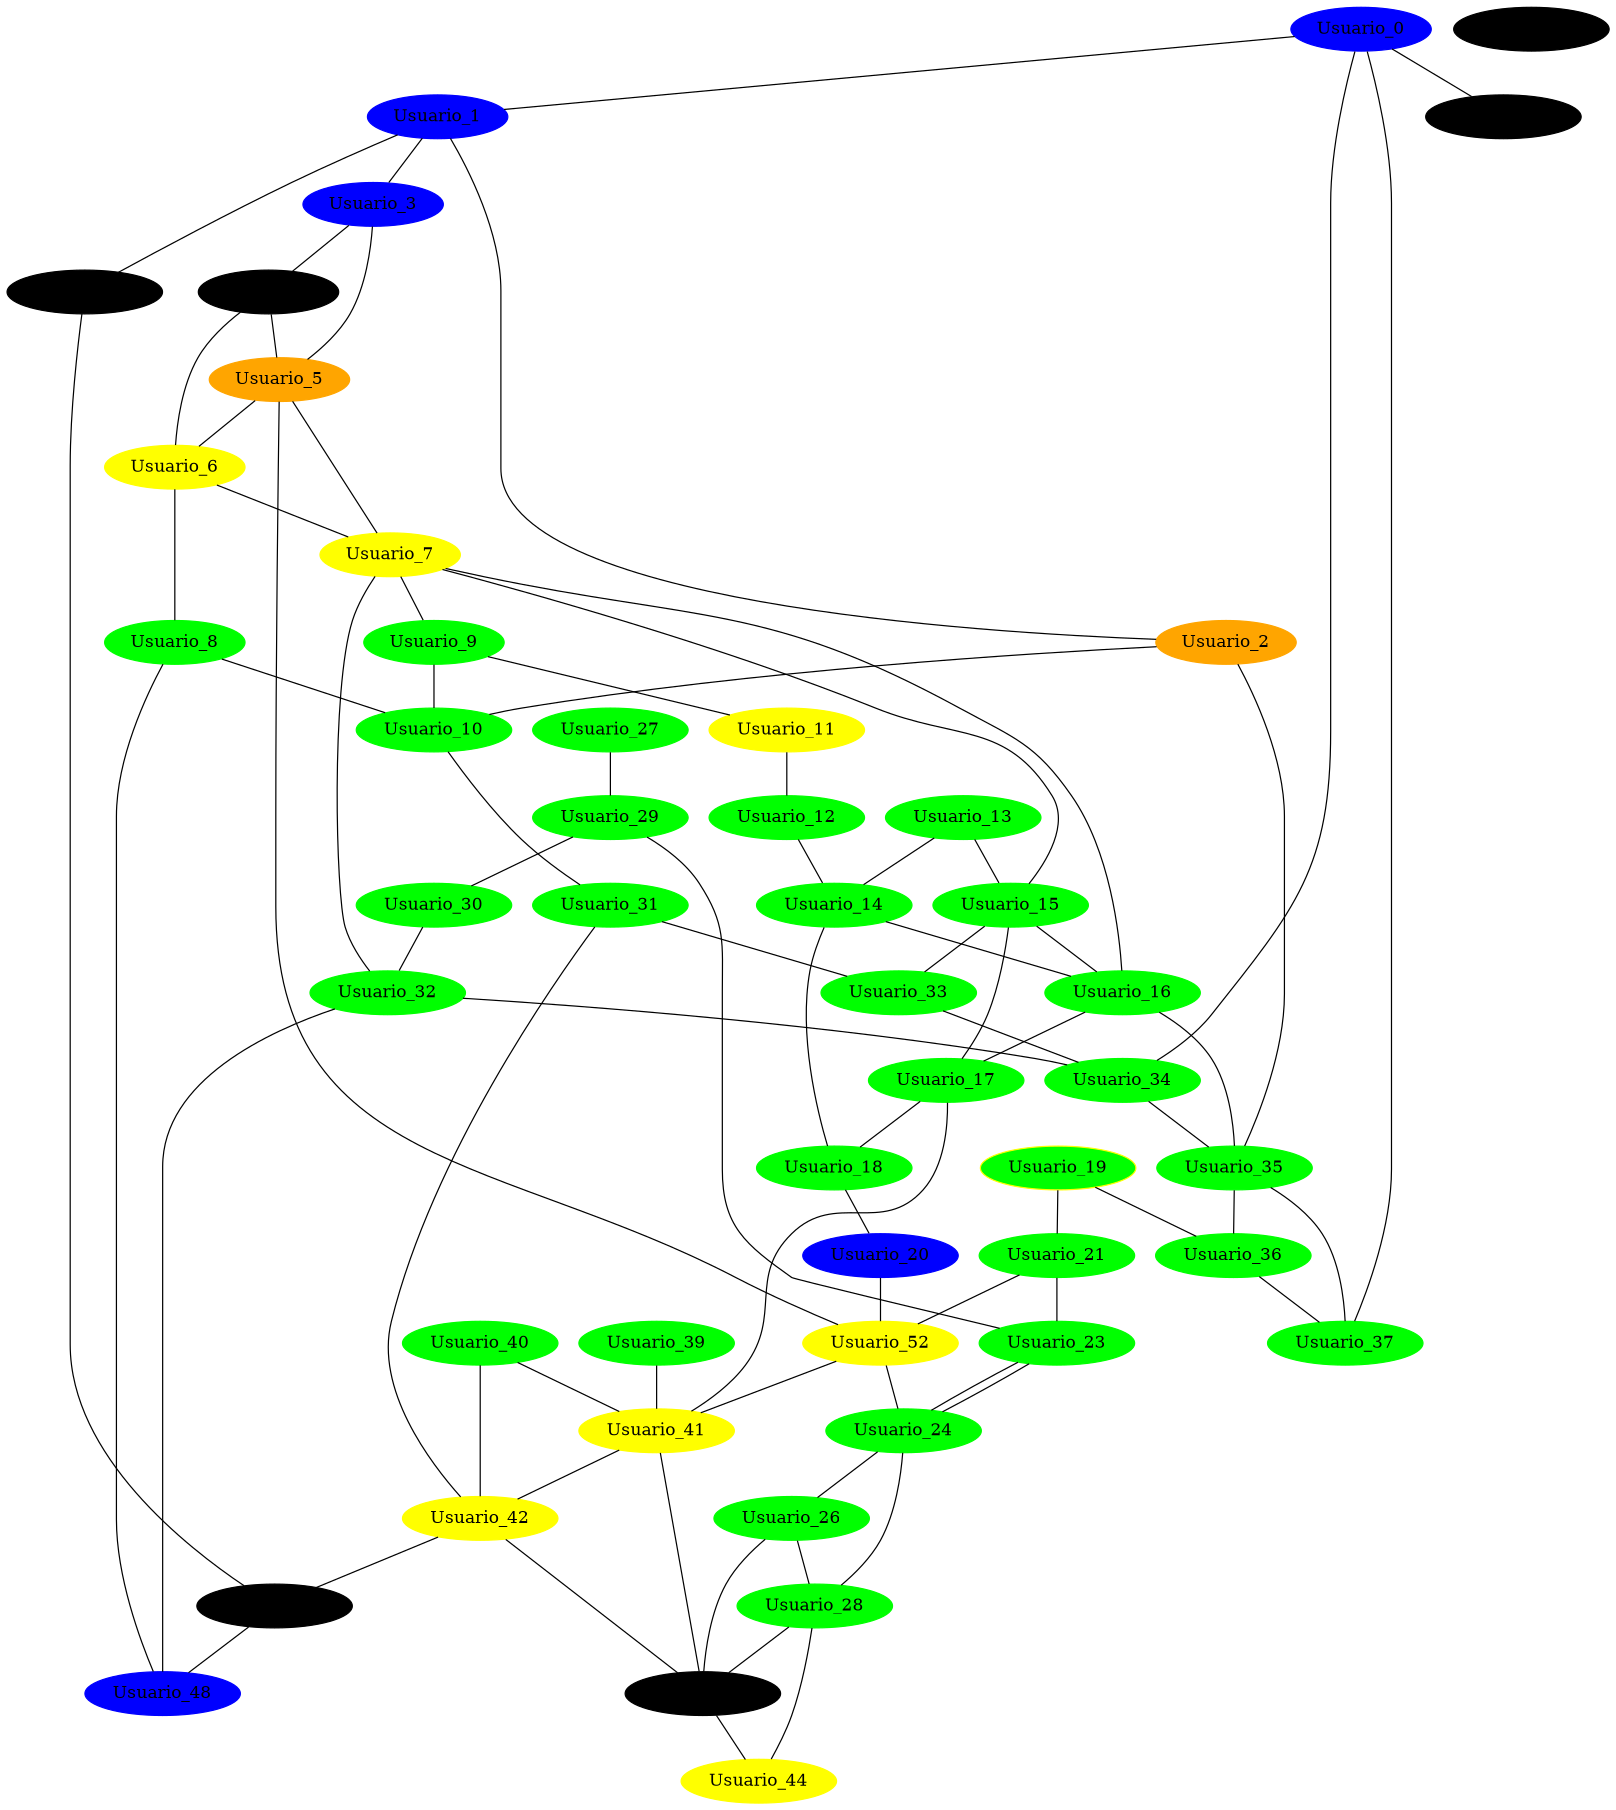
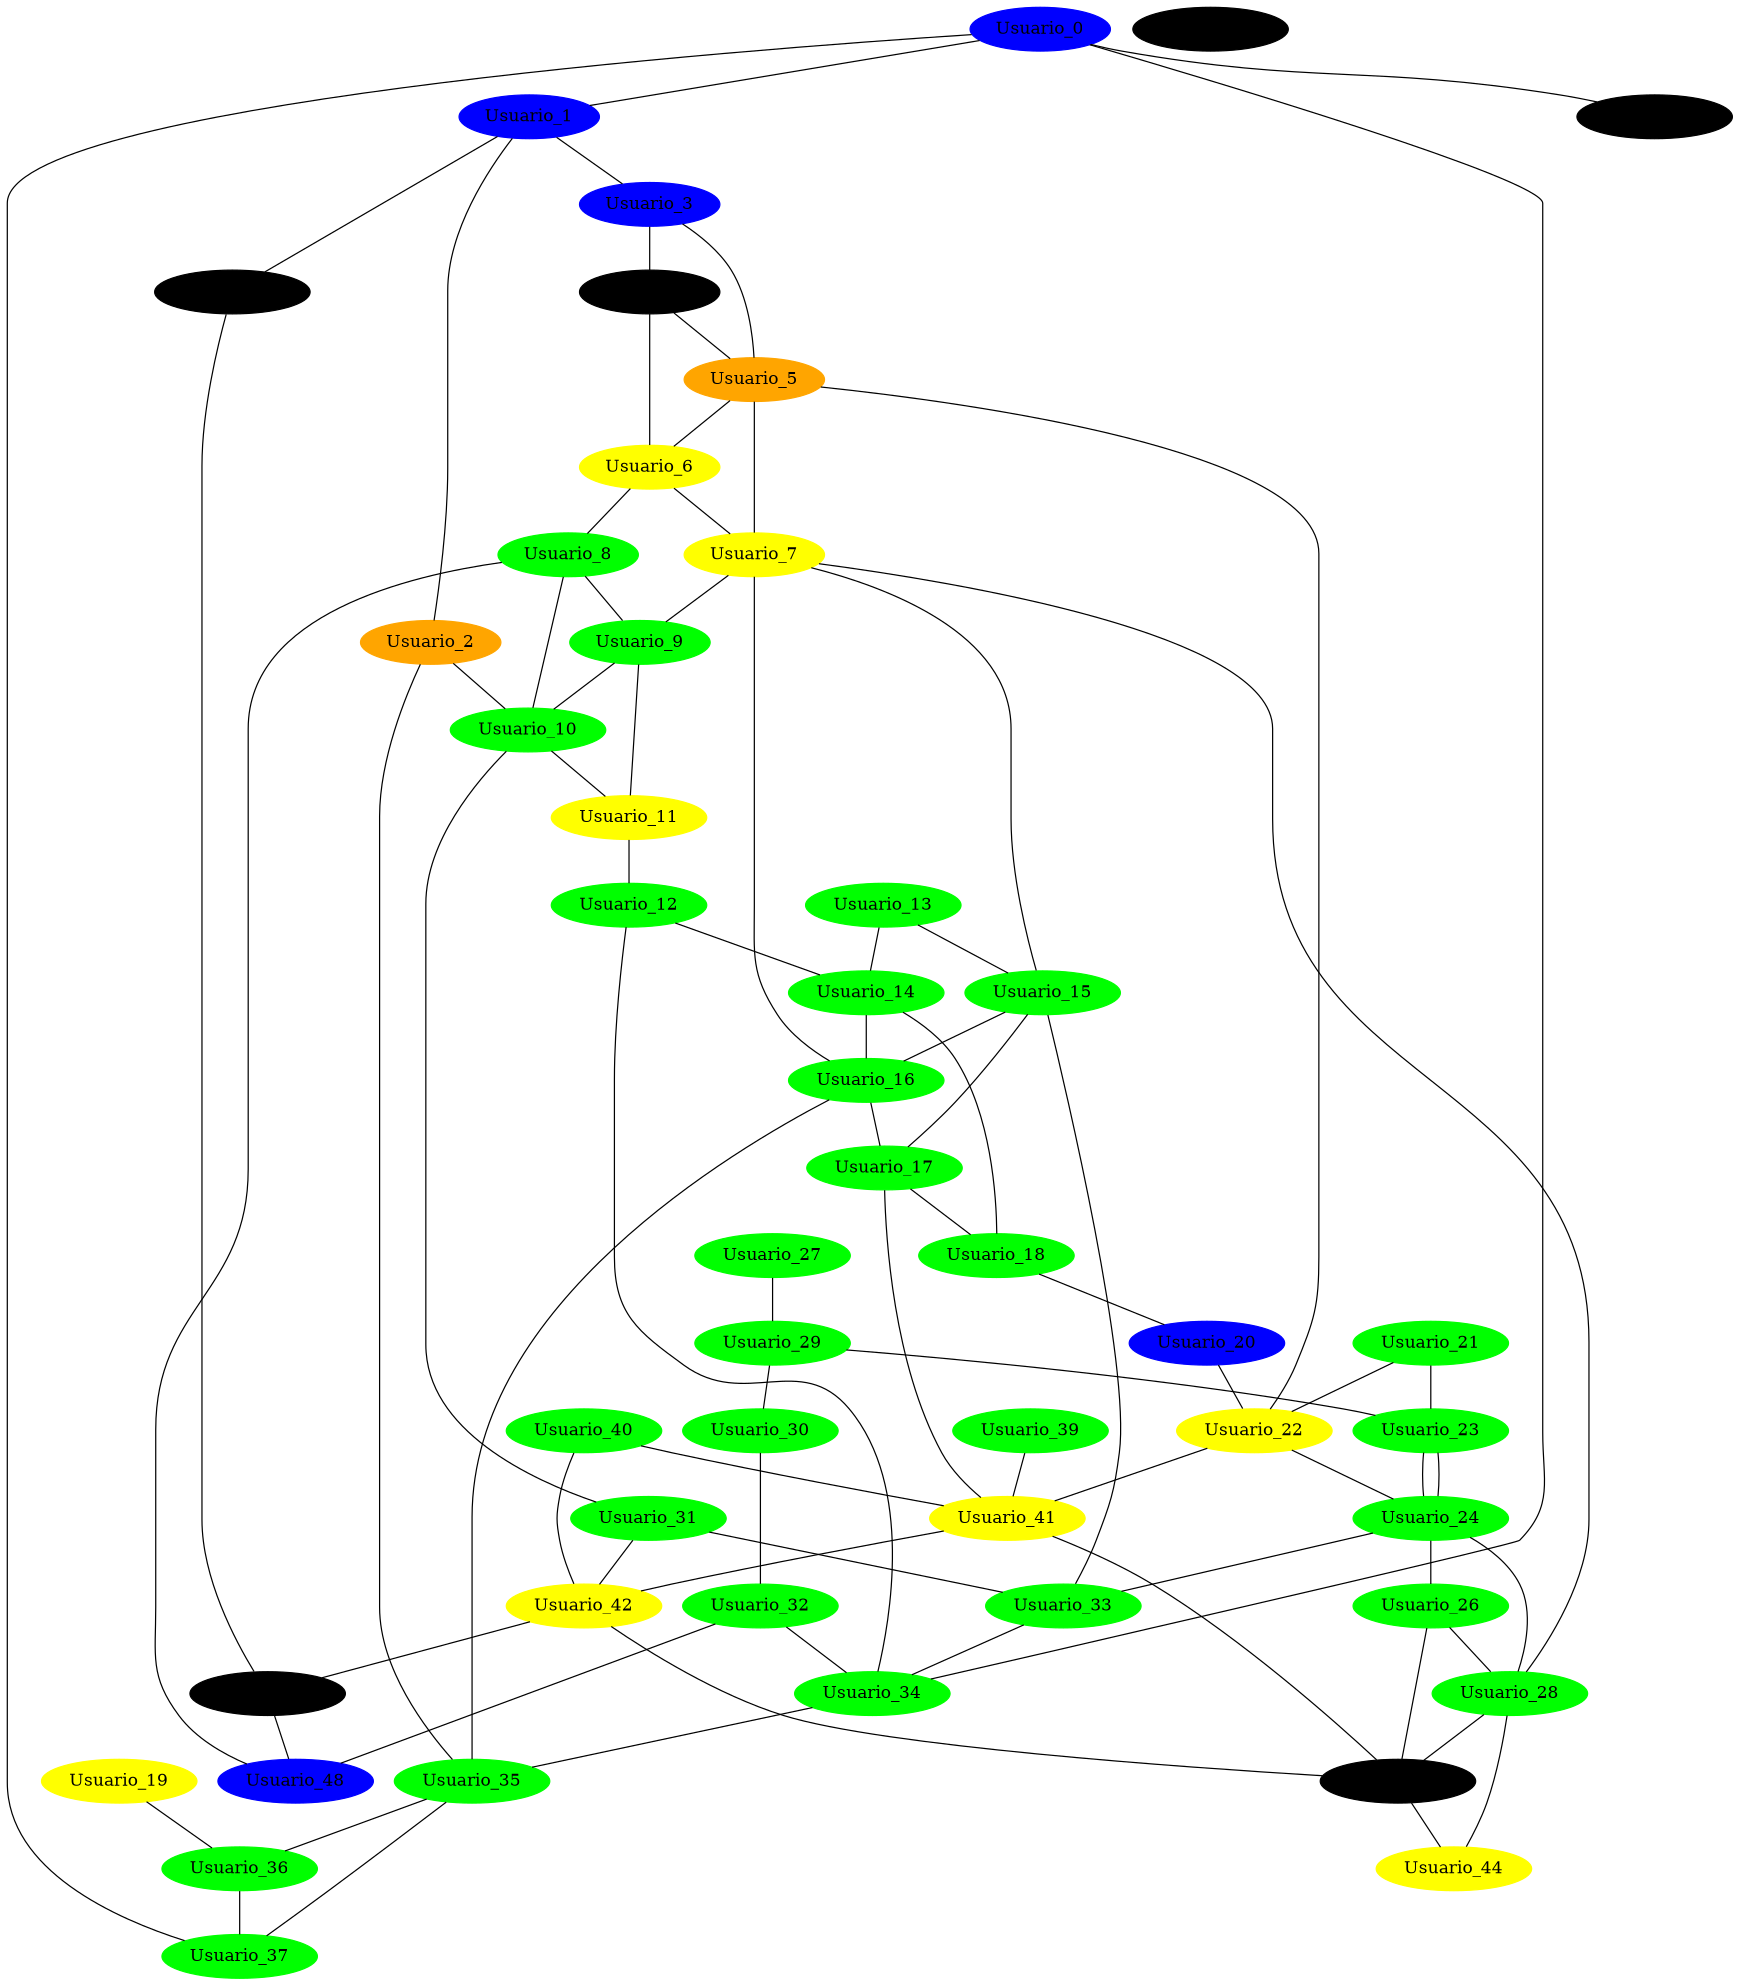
none -> (604, 598)
(337, 774) -> (1341, 997)
none -> (578, 774)
(1058, 1168) -> (119, 1781)
(1058, 1212) -> none
(880, 1343) -> (1254, 1431)
none -> (678, 1361)
none -> (1247, 1562)
